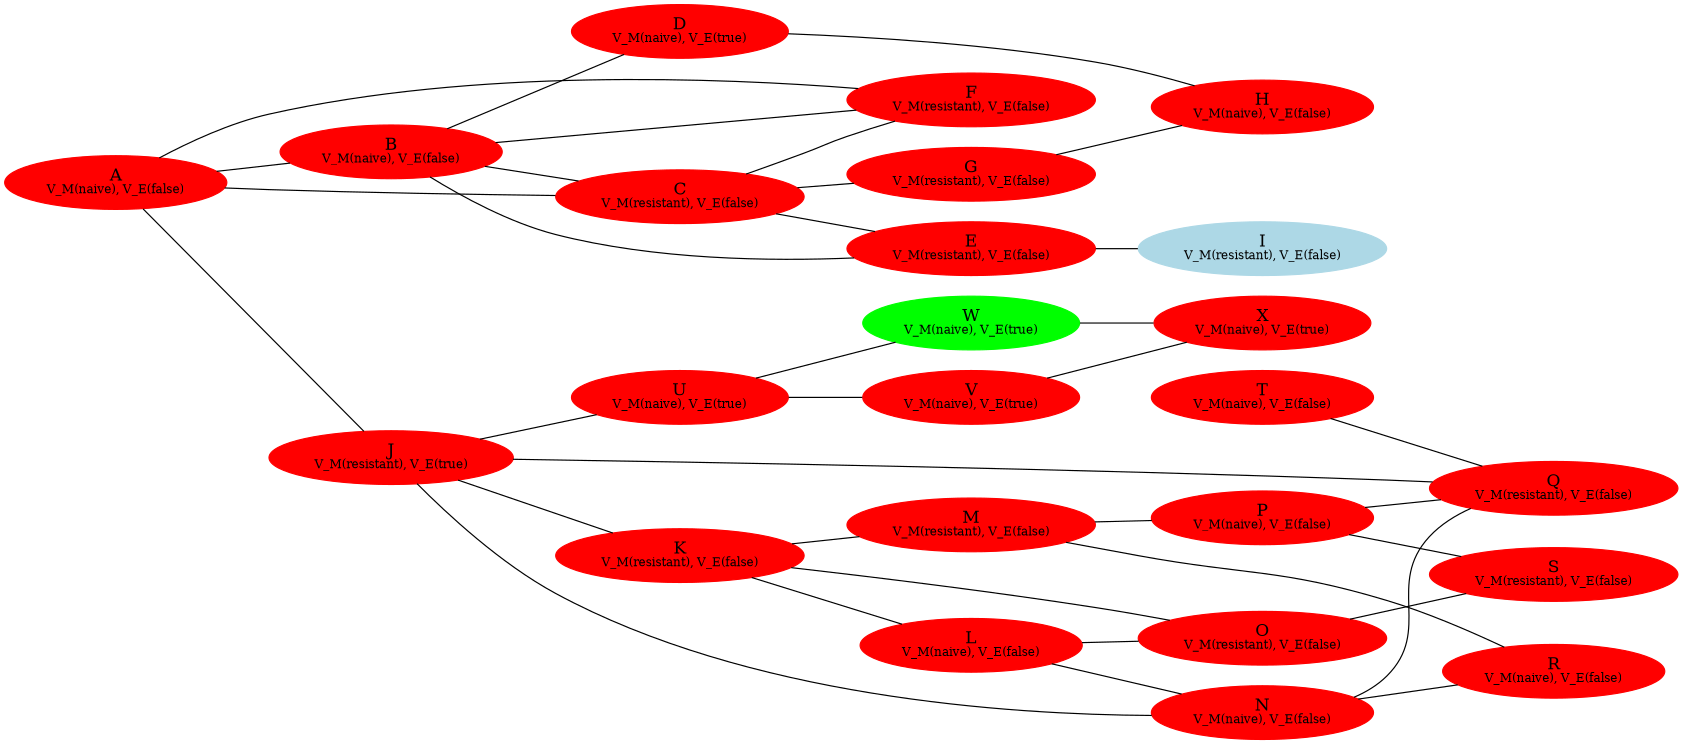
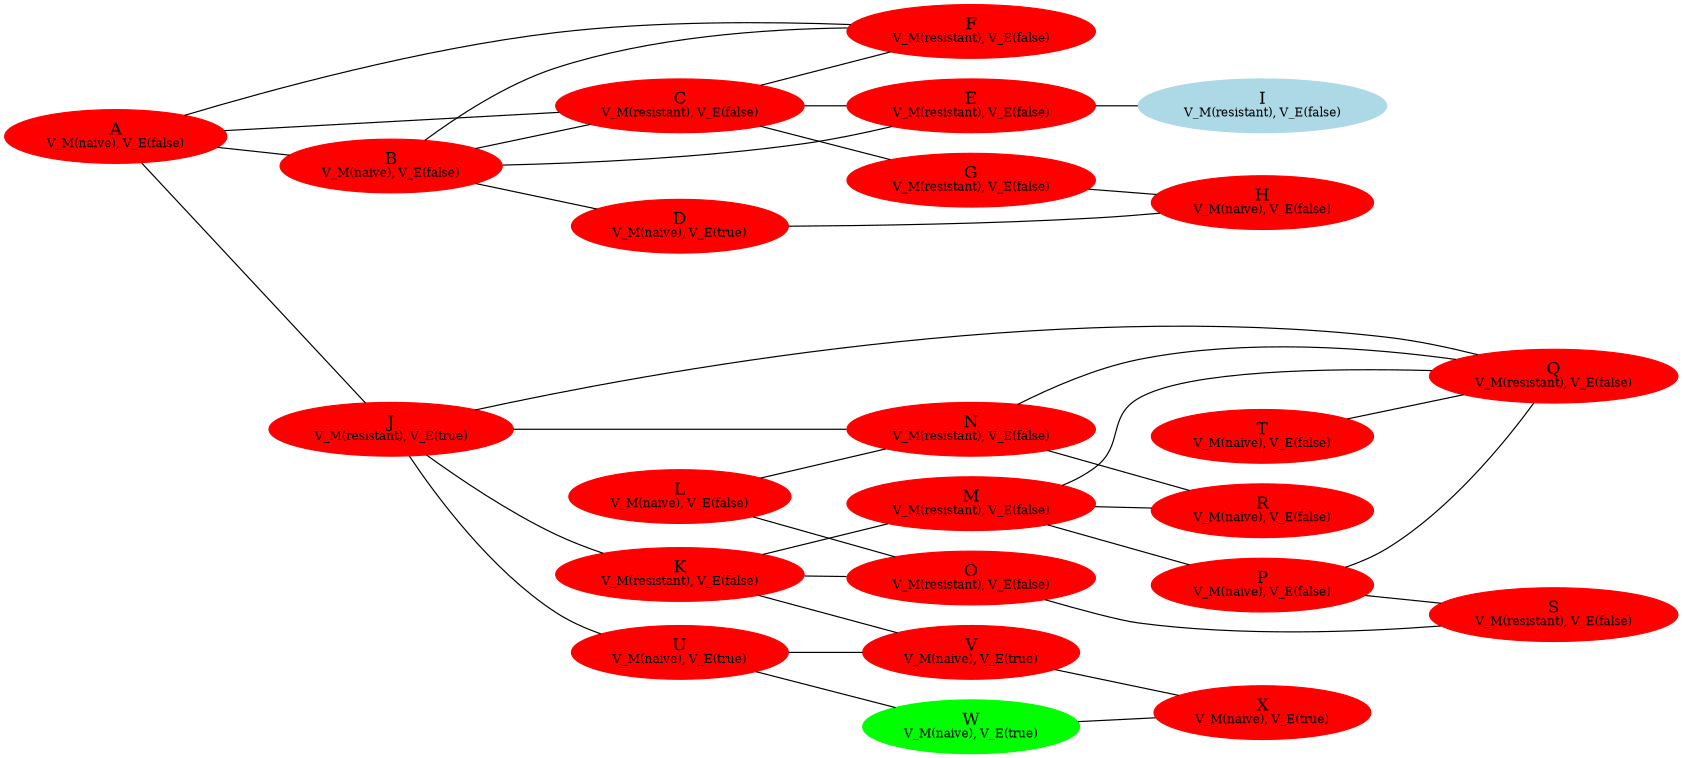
none -> (1223, 377)
(827, 601) -> (828, 614)
(1262, 720) -> (971, 436)
